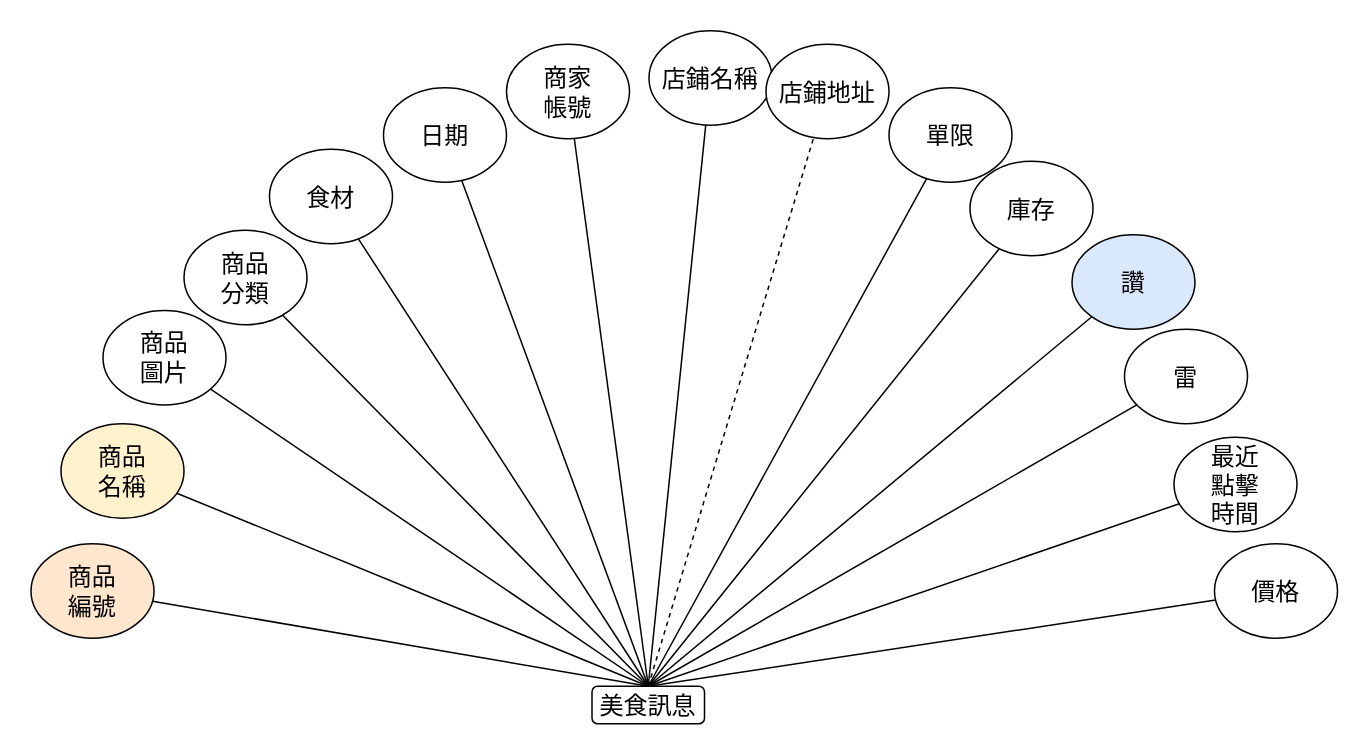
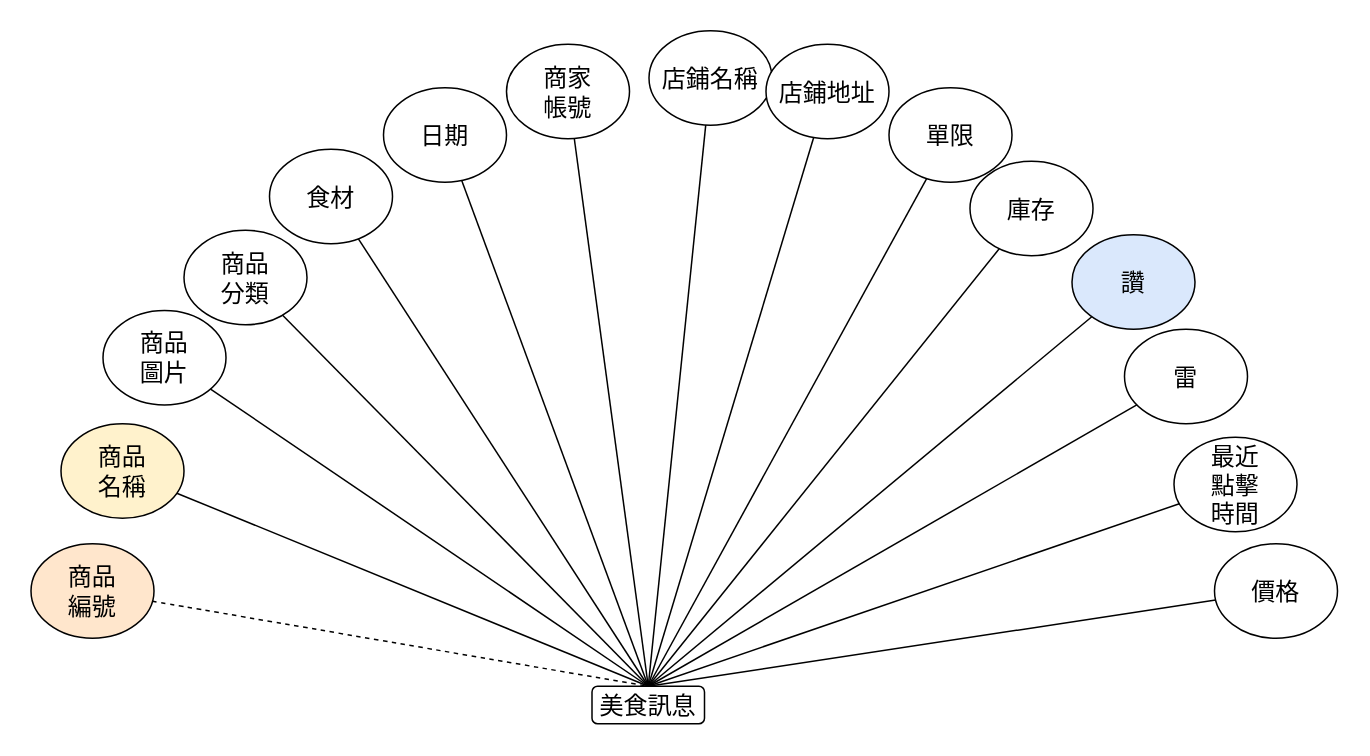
(733, 406) -> (733, 406)
(397, 643) -> (397, 643)
